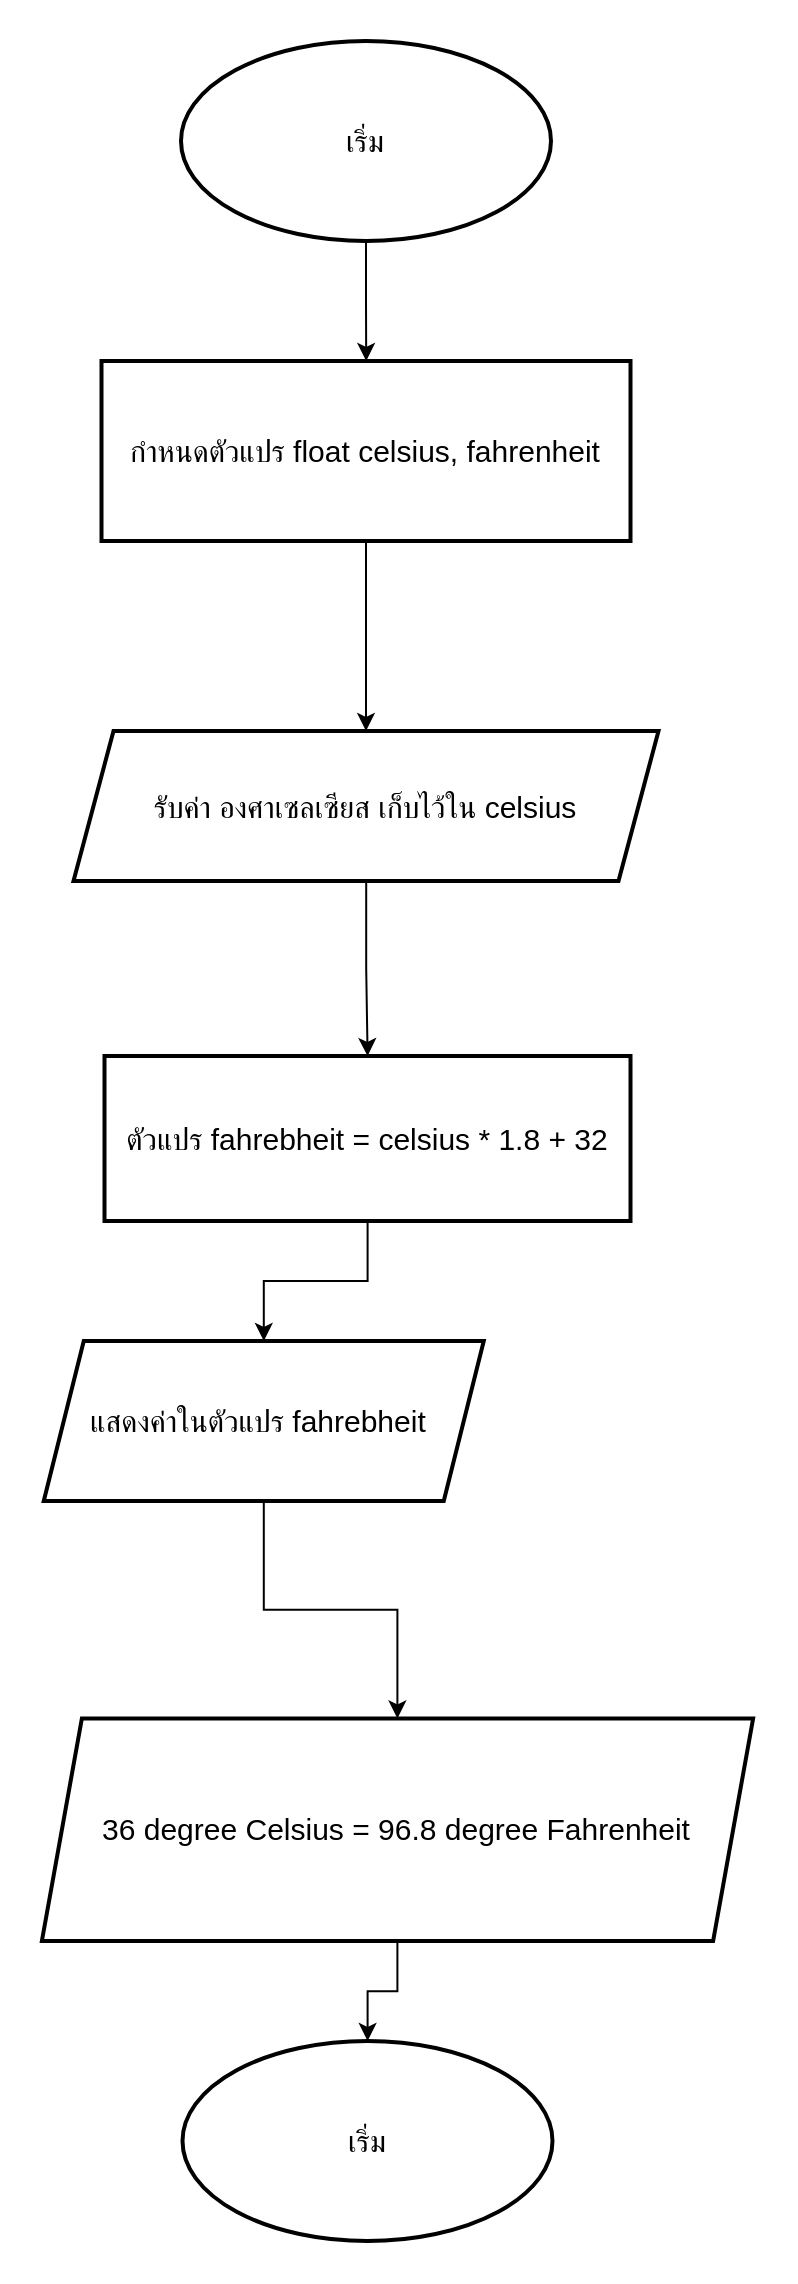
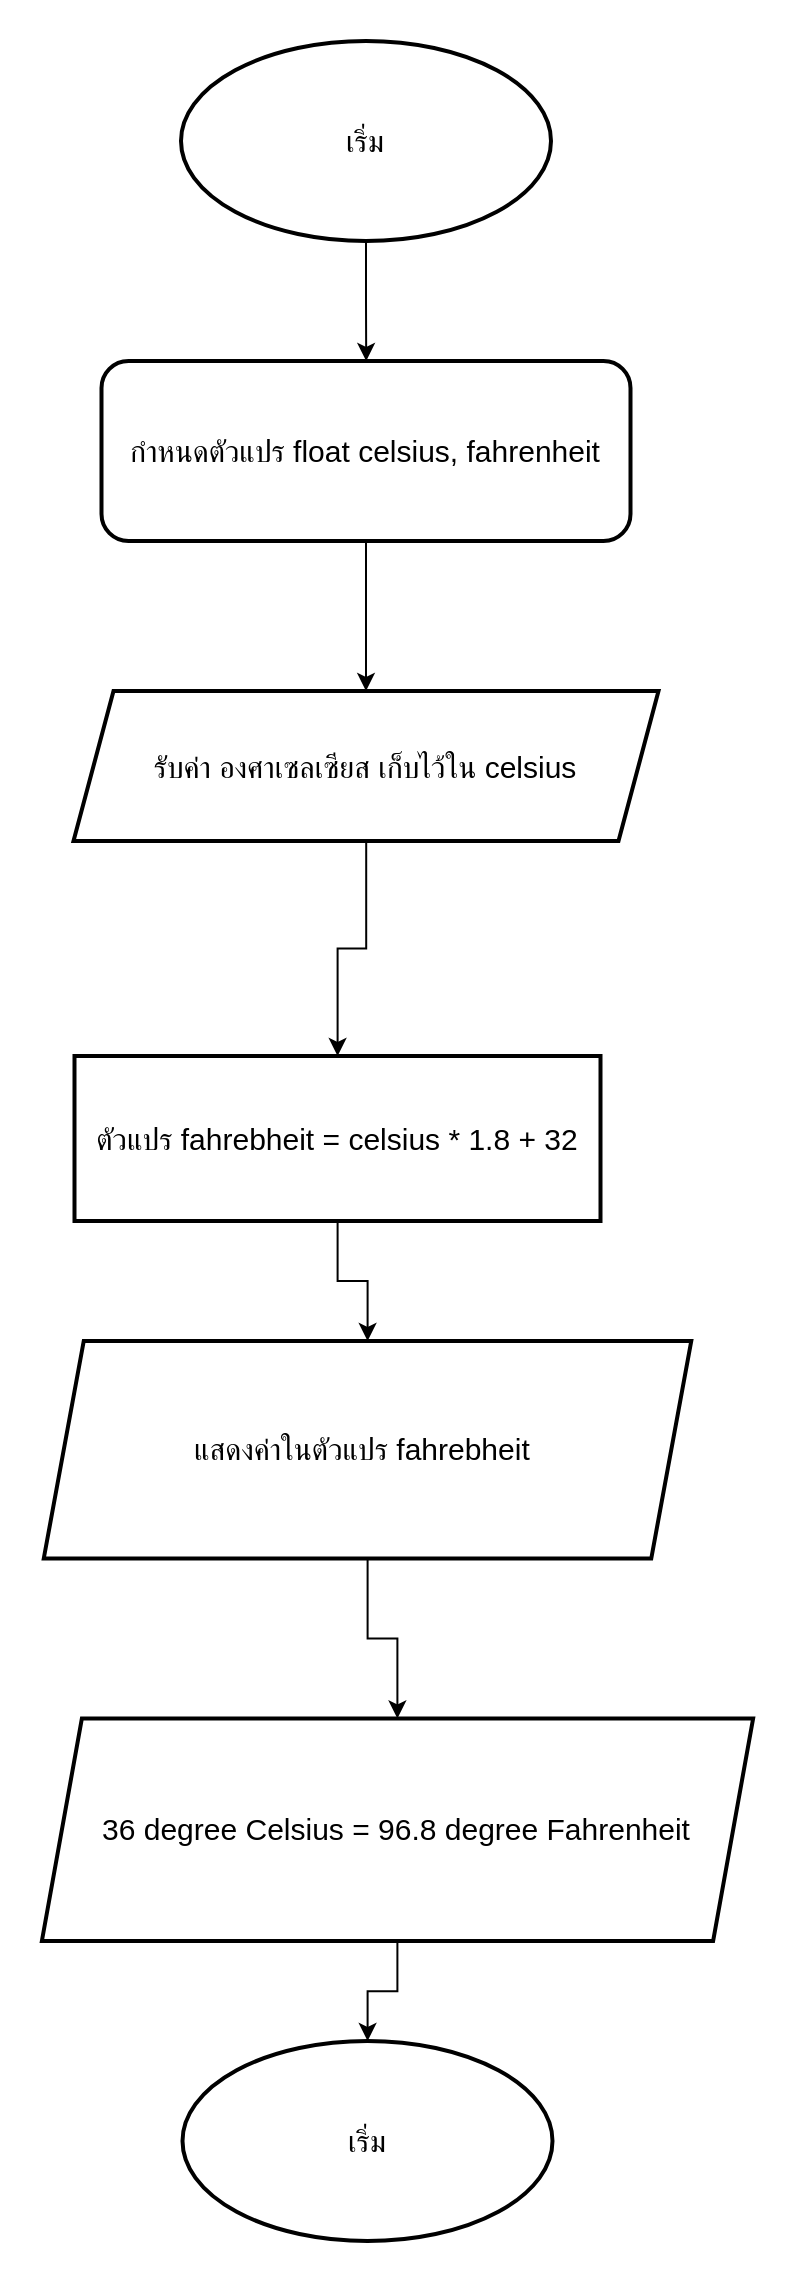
(366, 451) -> (366, 451)
(366, 806) -> (366, 766)
(368, 1139) -> (338, 1139)
(264, 1421) -> (368, 1450)
